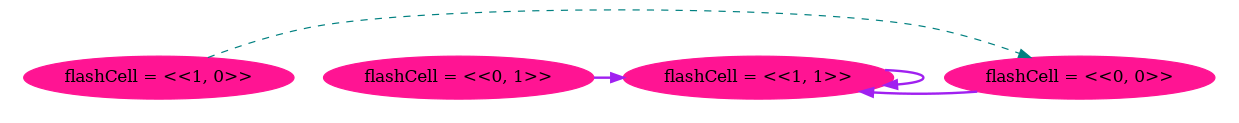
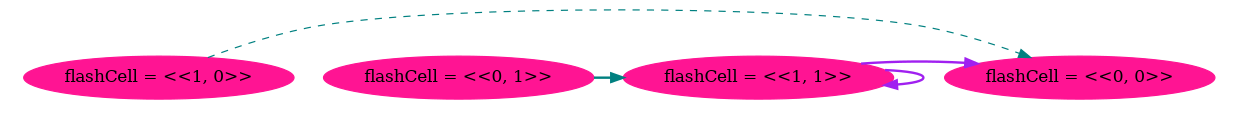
(602, 78) -> (602, 78)
(925, 94) -> (913, 62)
